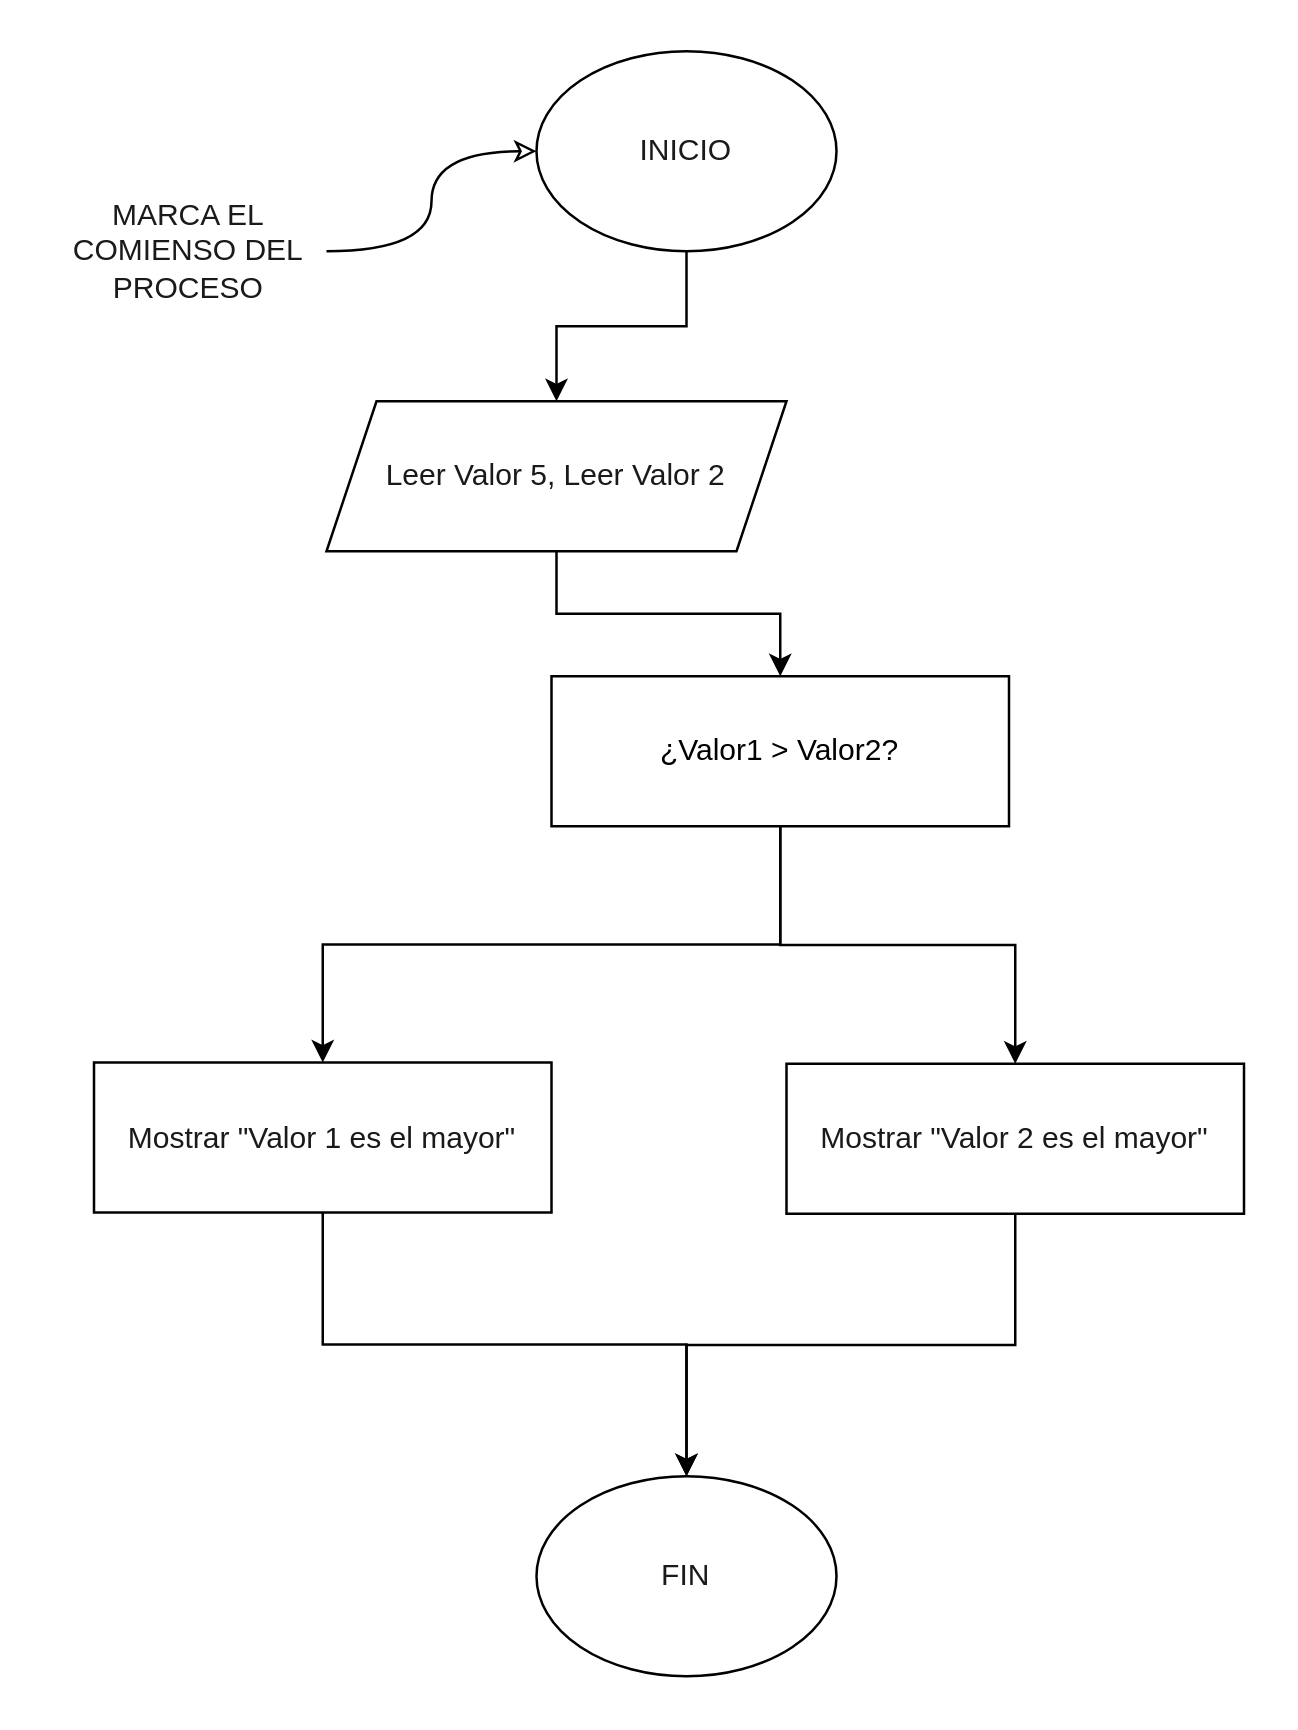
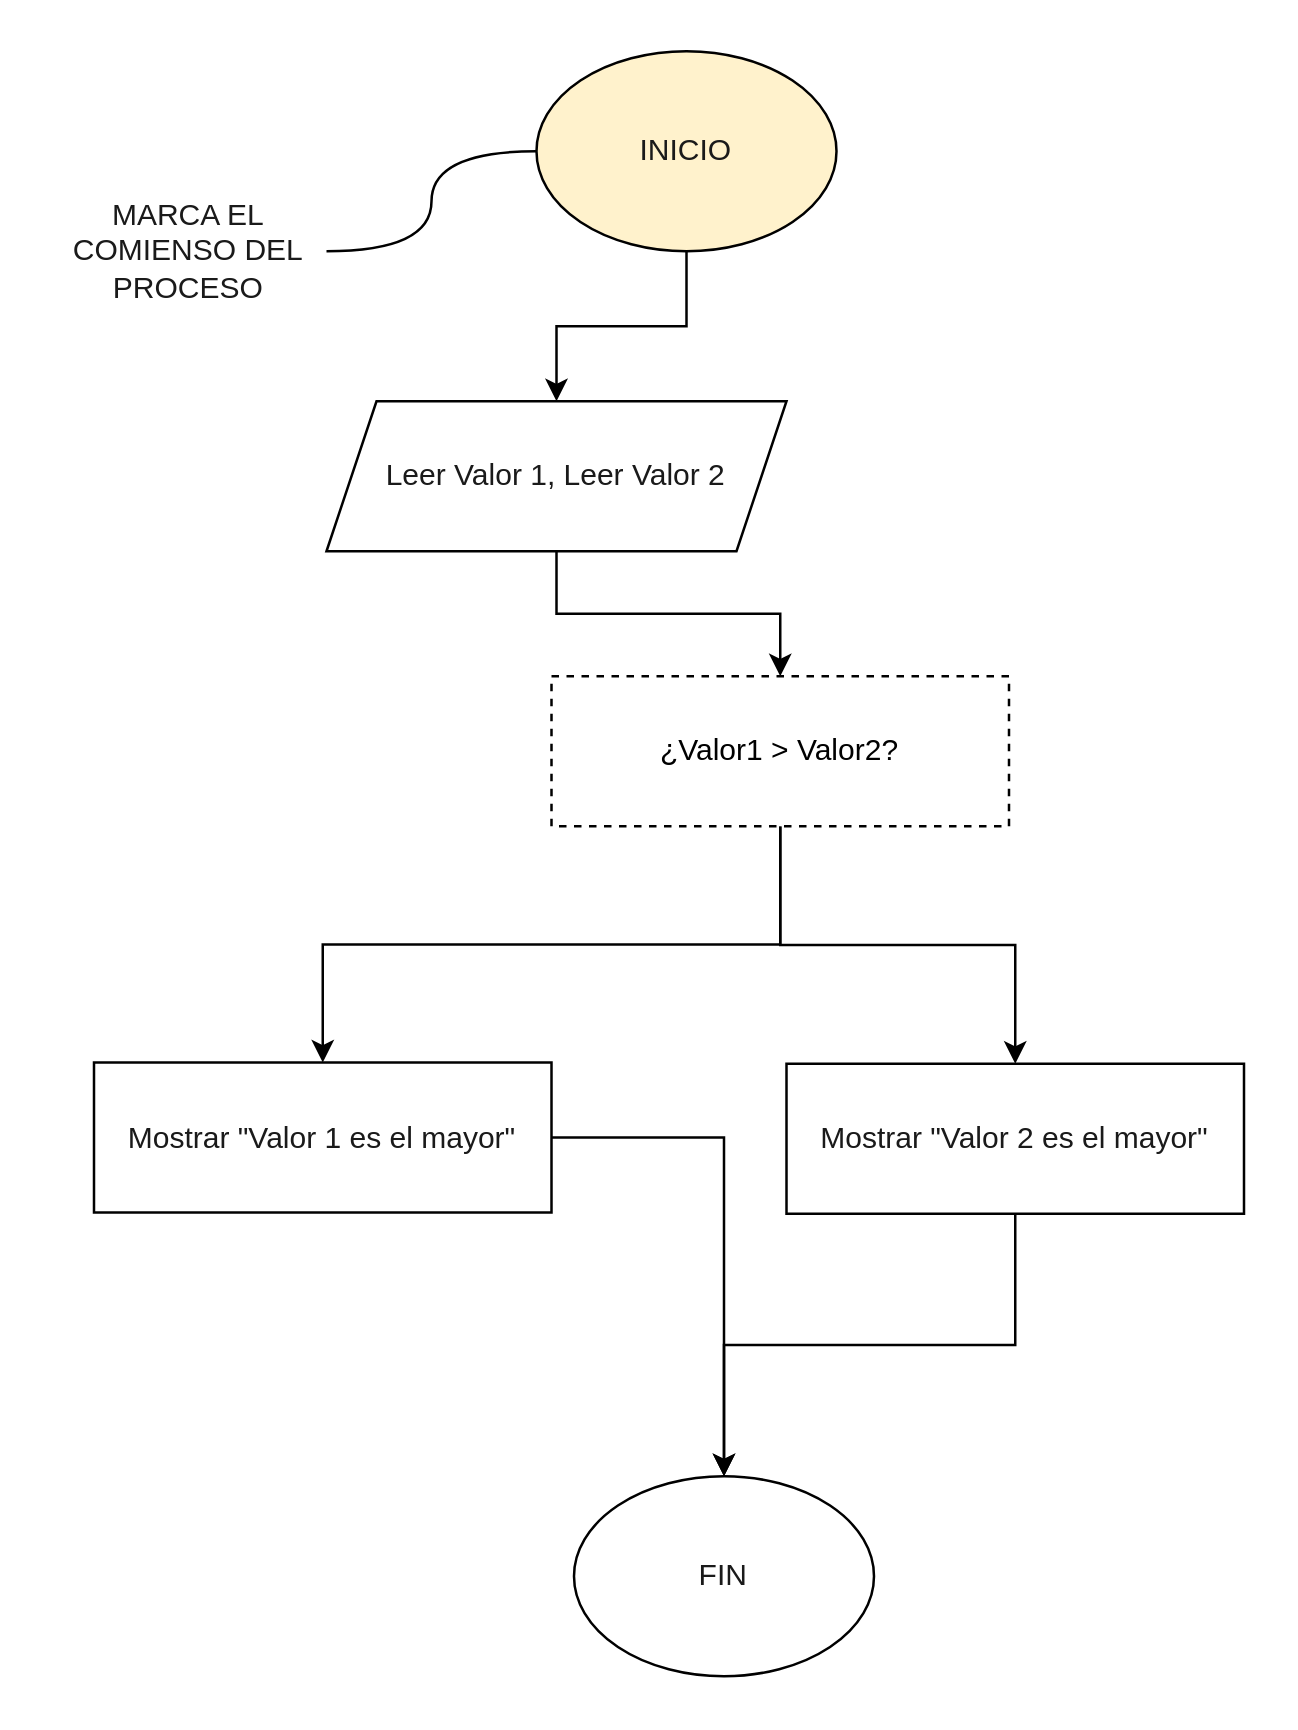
(686, 151) -> (686, 151)
(471, 157) -> (479, 157)
(556, 476) -> (556, 476)
(780, 751) -> (780, 751)
(686, 1576) -> (724, 1576)
